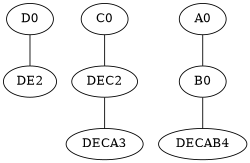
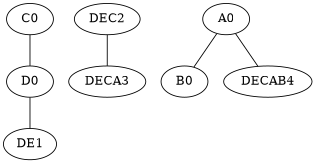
(105, 50) -> (30, 50)
(30, 82) -> (30, 144)
(203, 113) -> (247, 50)
